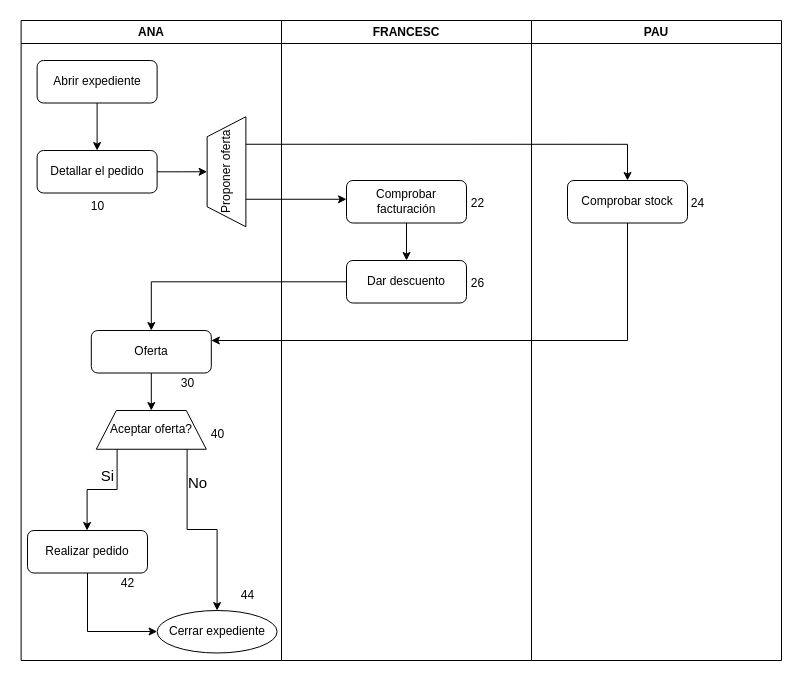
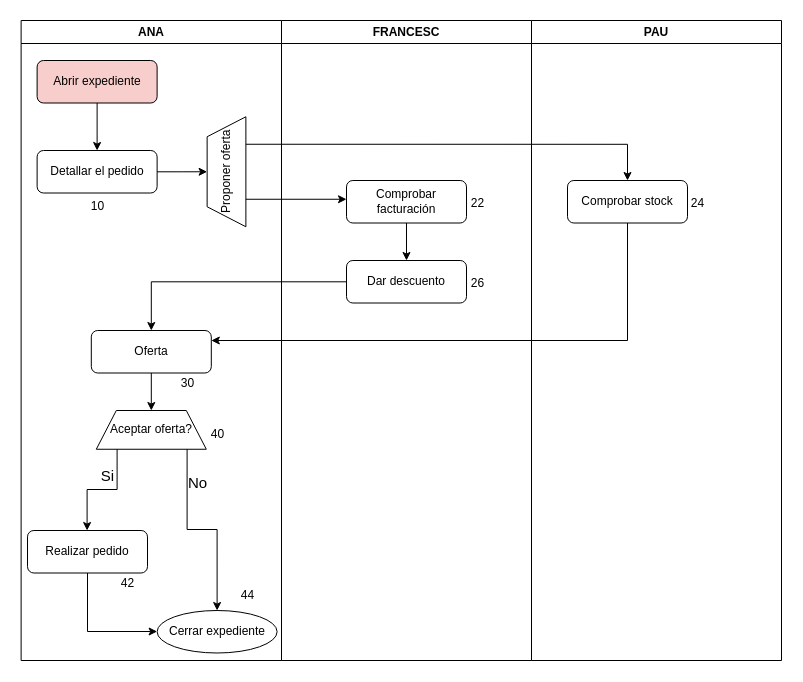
(97, 82) -> (97, 82)
